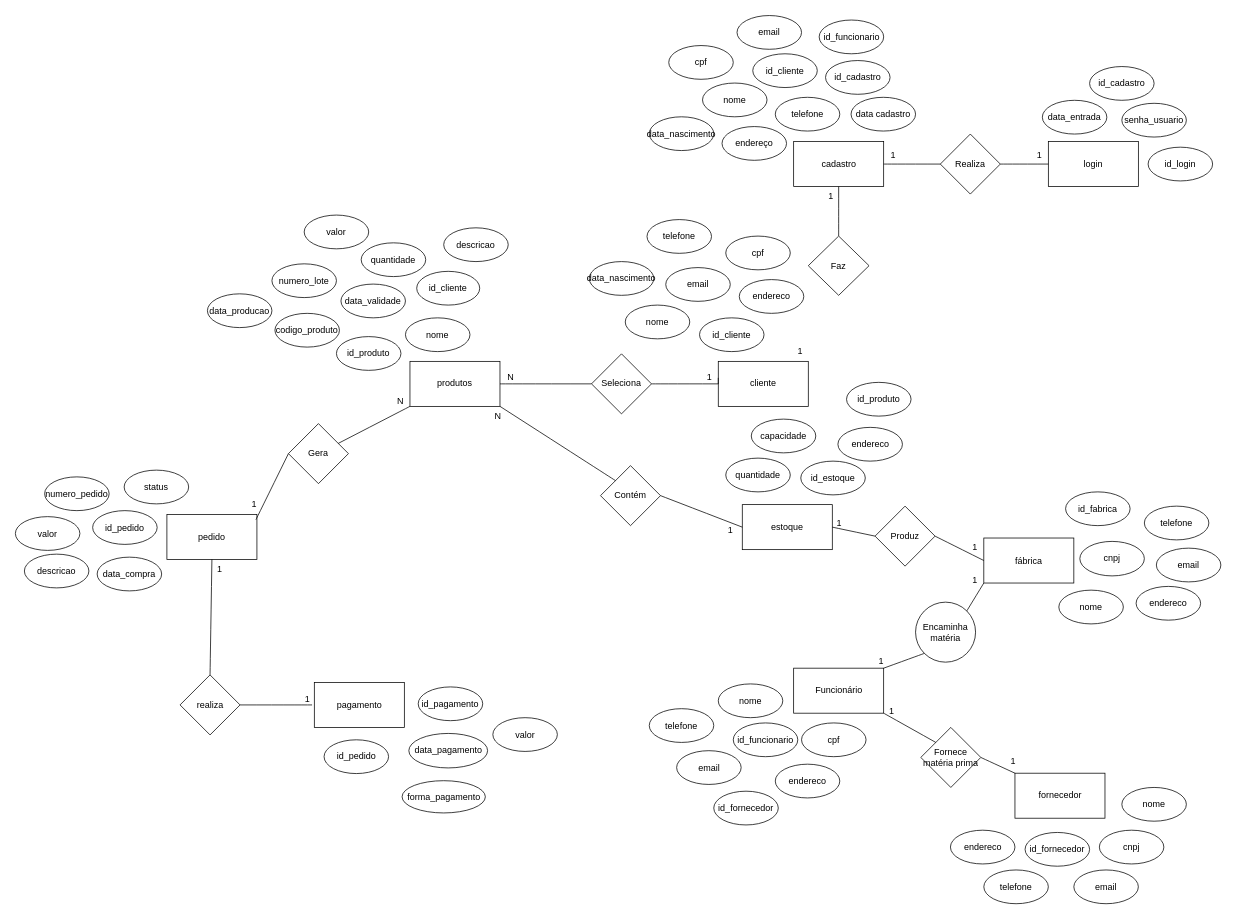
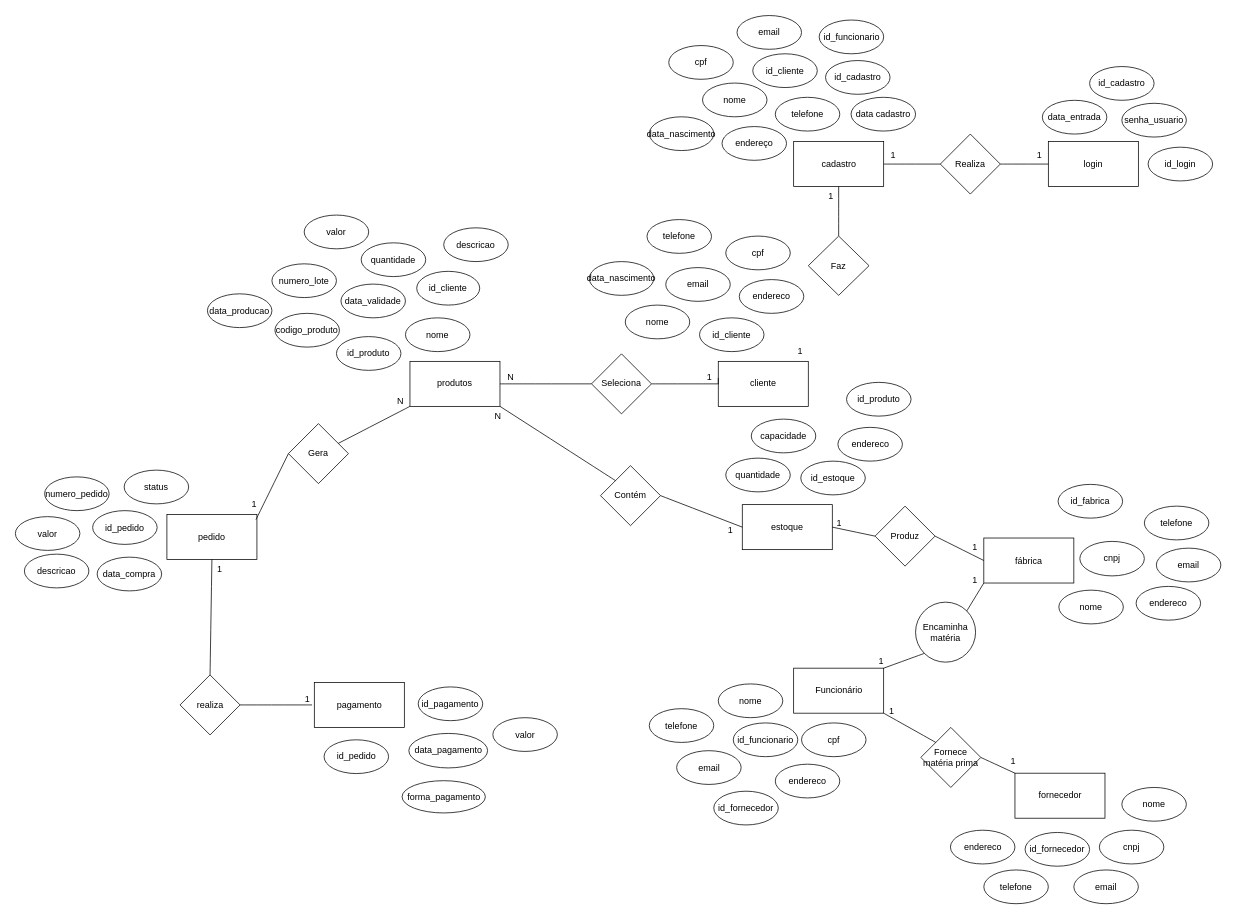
(1098, 509) -> (1090, 501)
